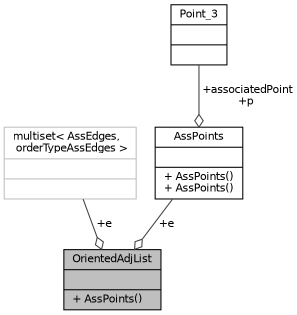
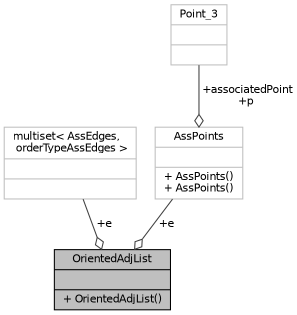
(199, 35) -> (199, 35)
(199, 163) -> (199, 163)
(108, 299) -> (112, 299)
